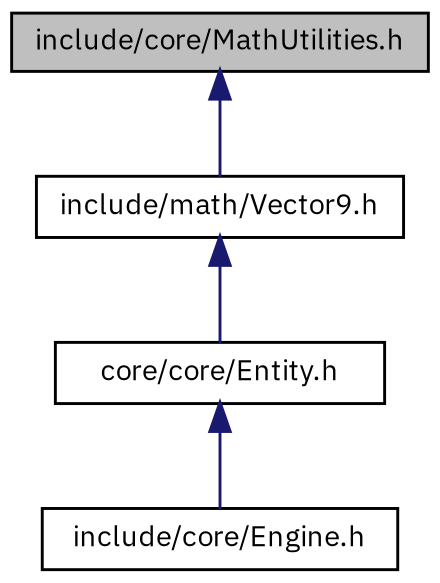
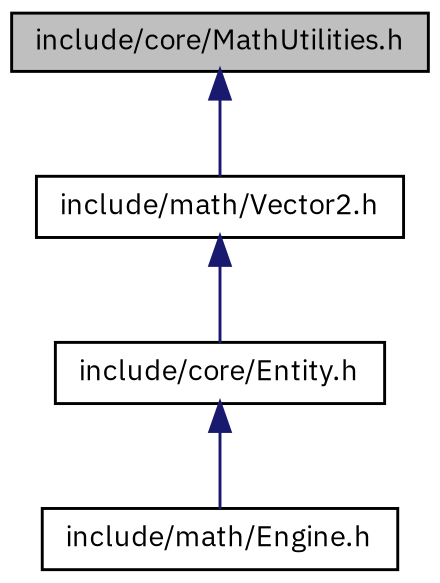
(220, 207) -> (220, 207)
(220, 373) -> (220, 373)
(220, 539) -> (220, 539)
